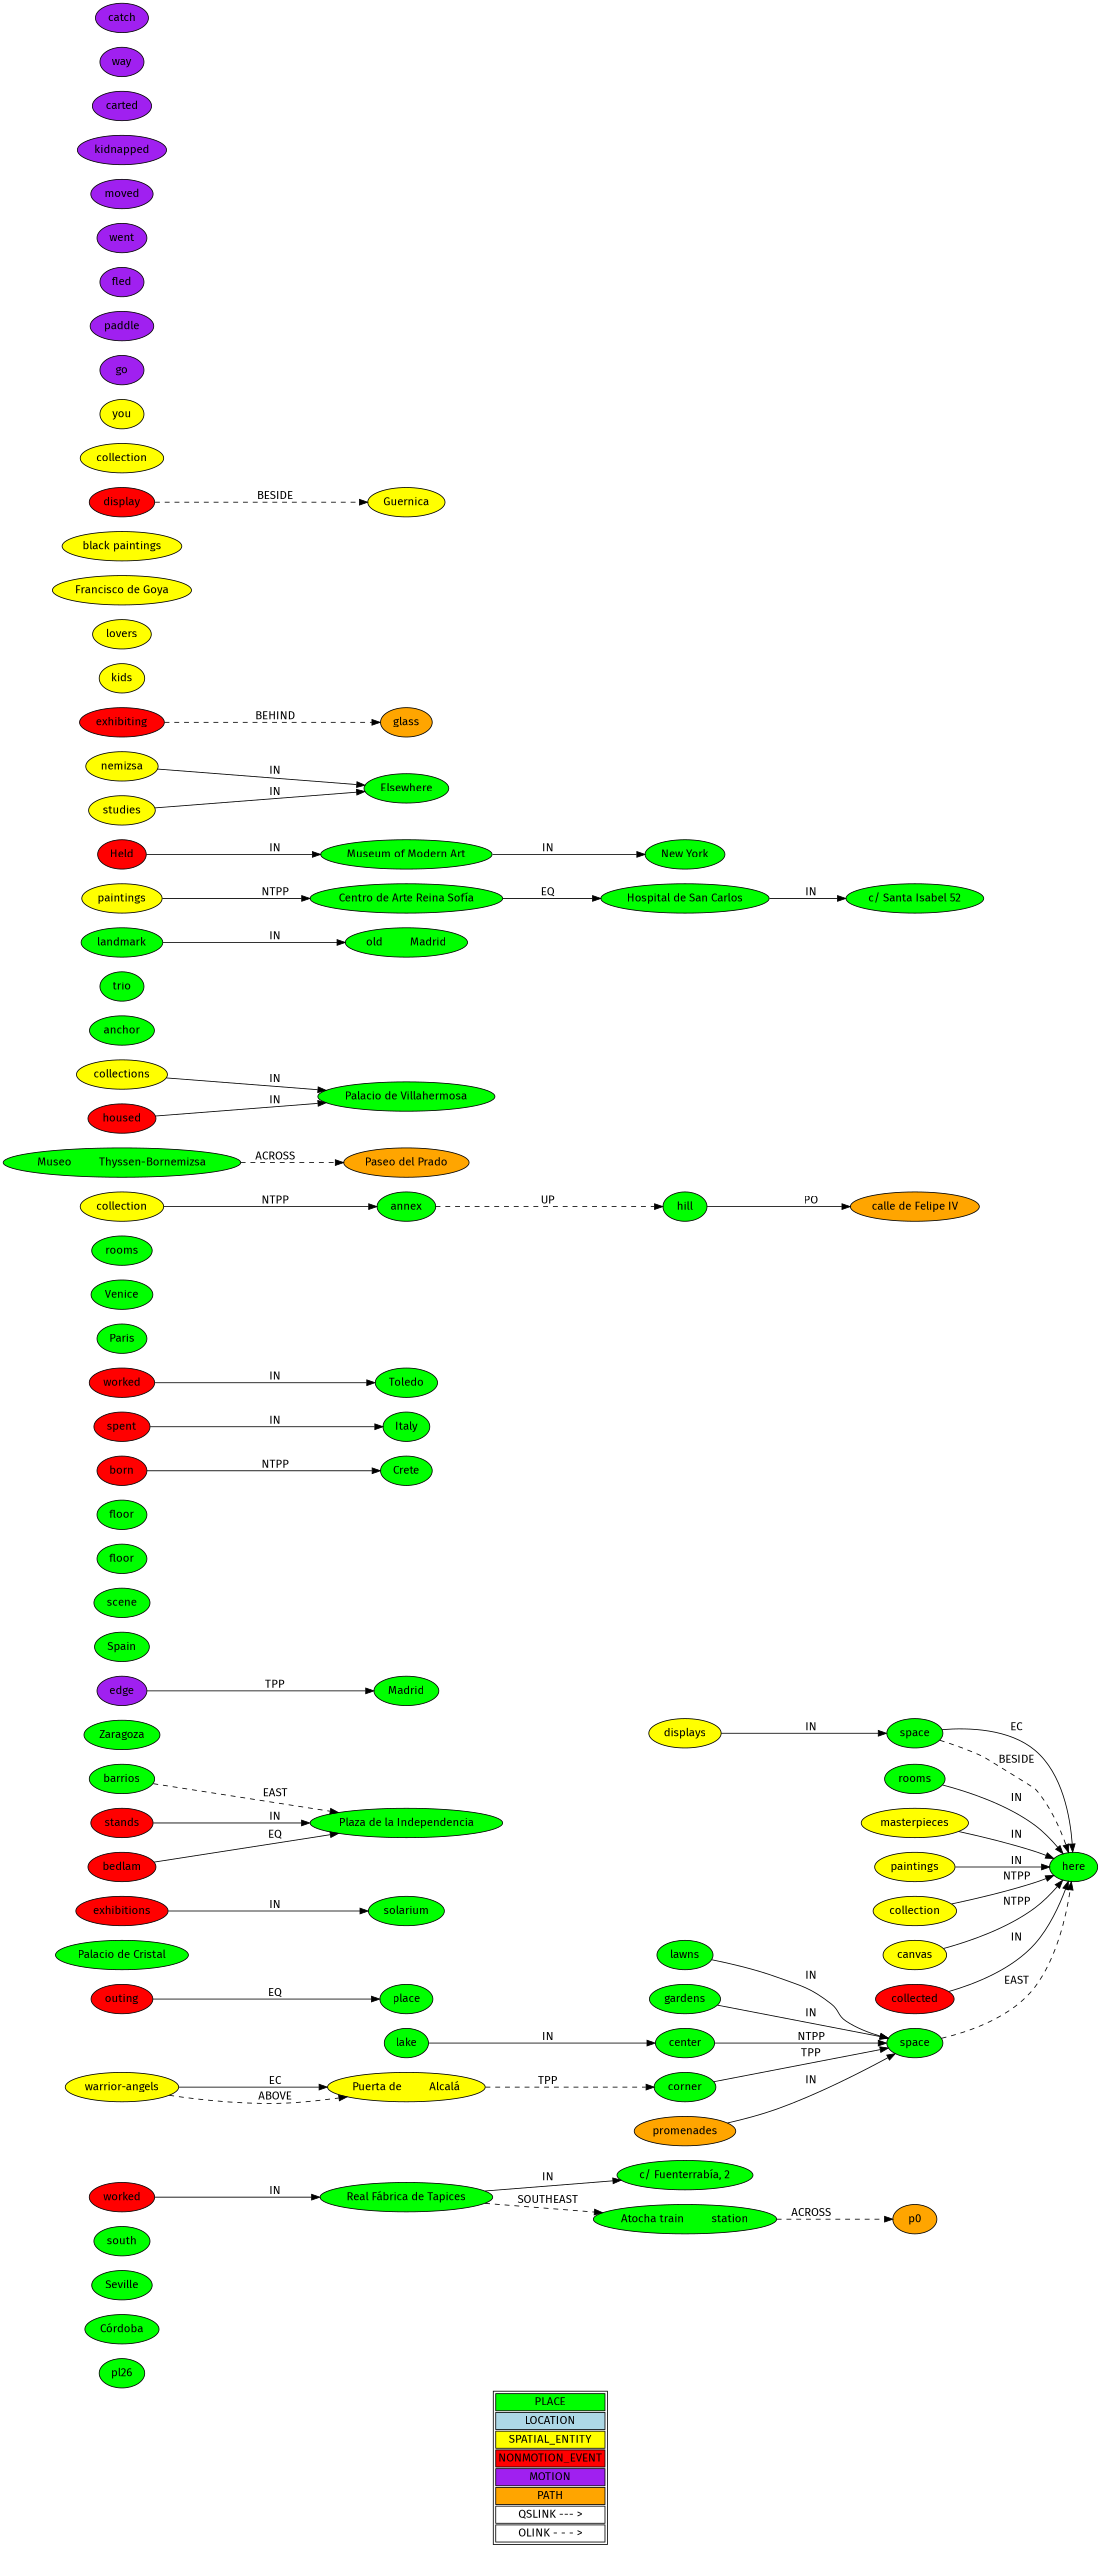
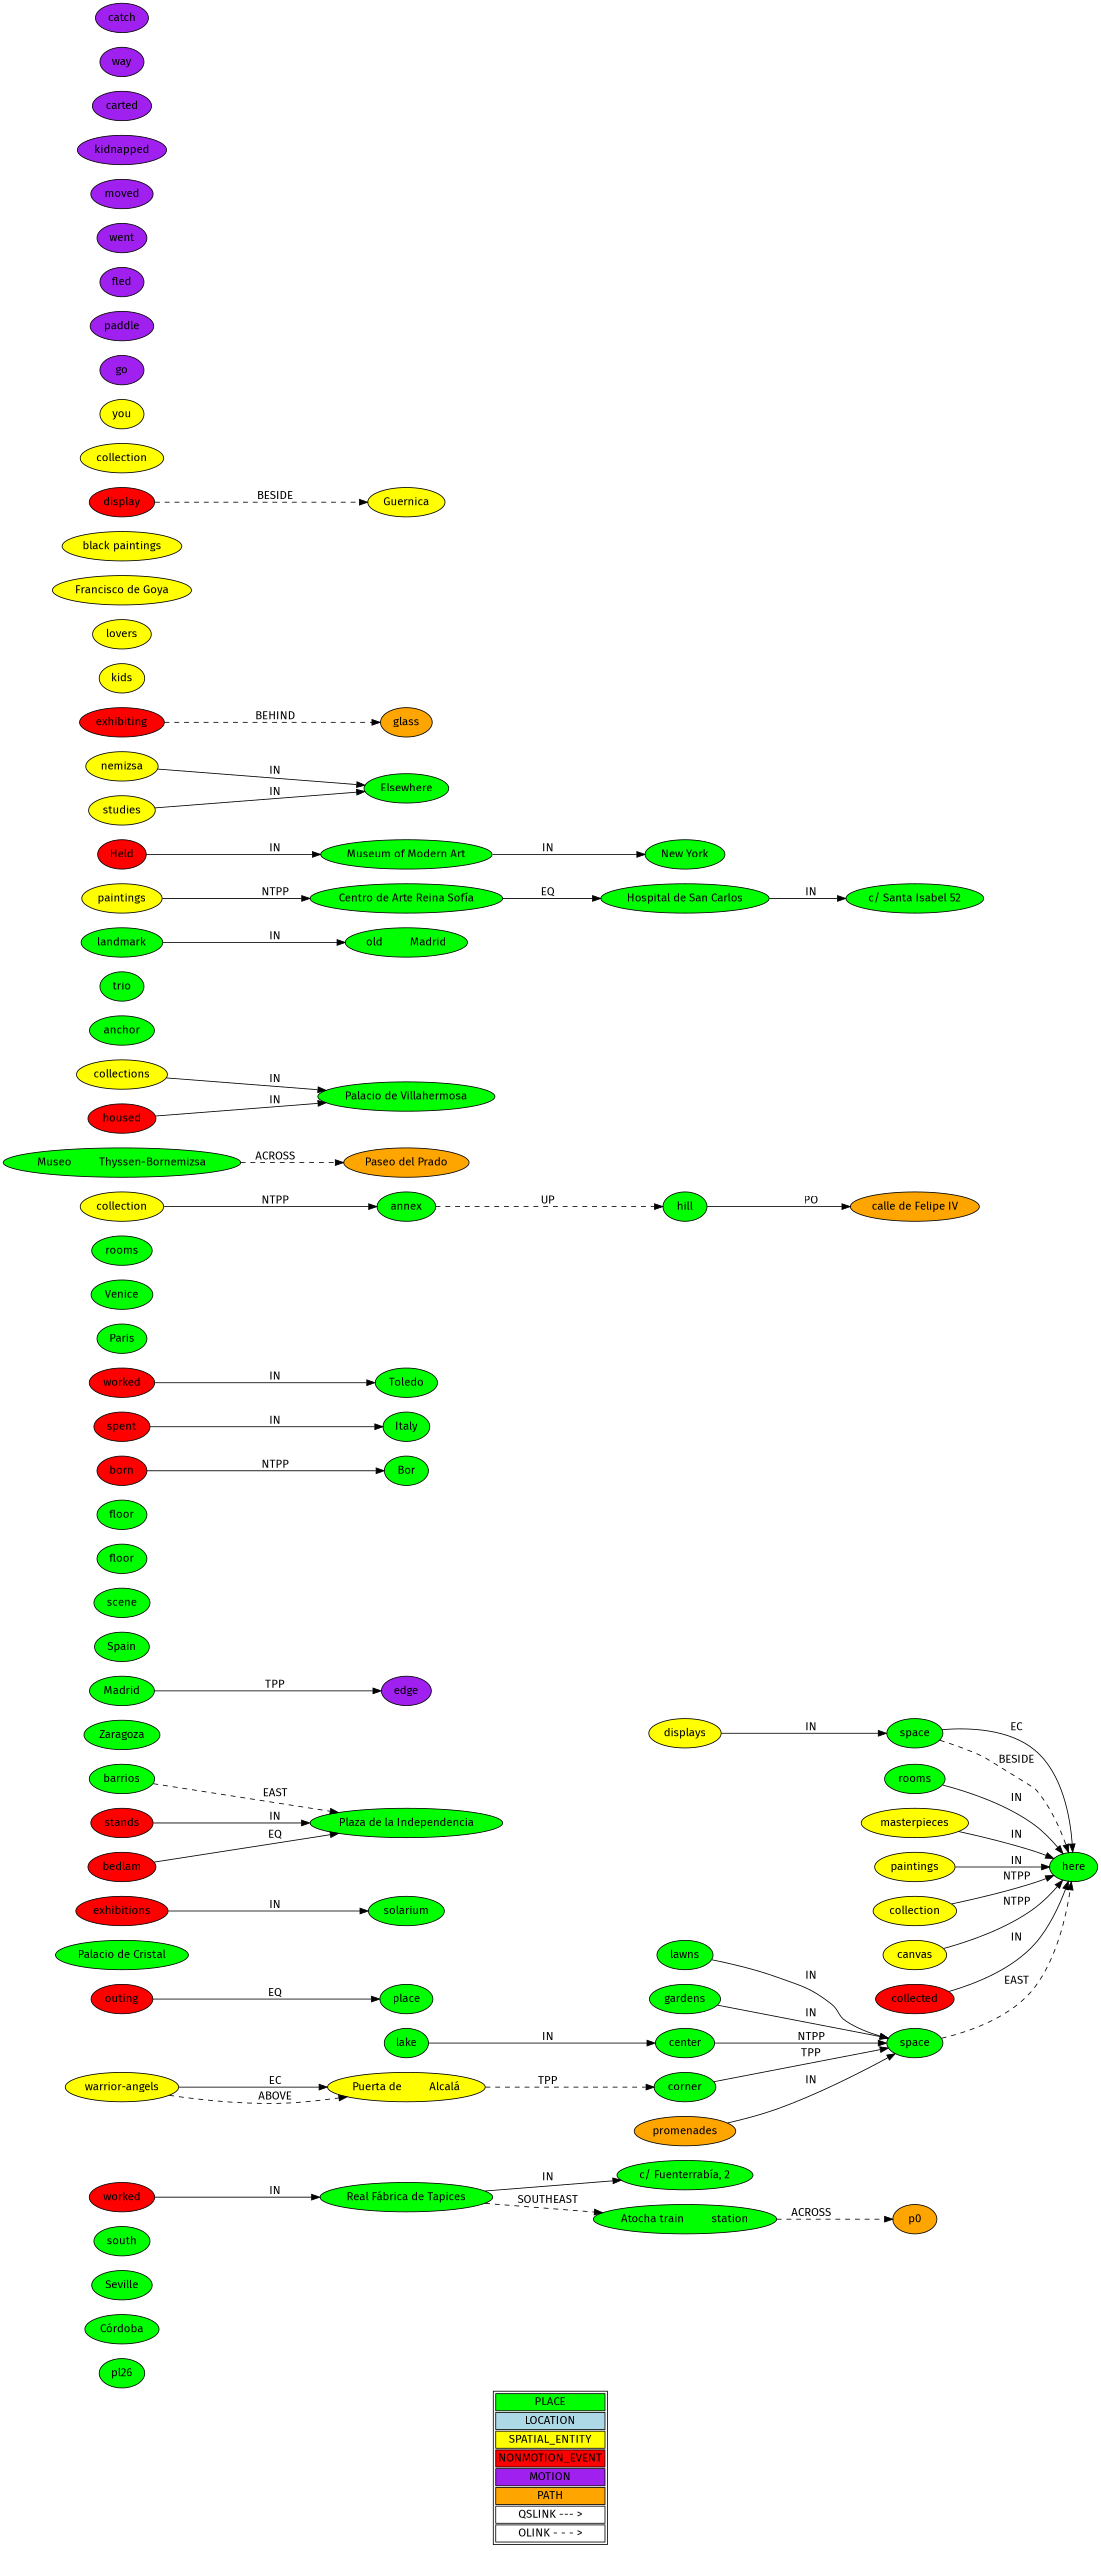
(406, 1471) -> (406, 1471)
(256, 1691) -> (264, 1691)
